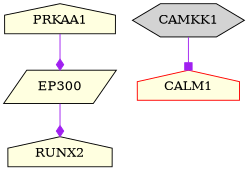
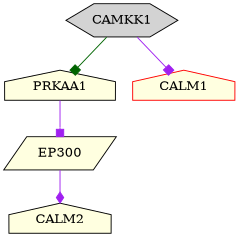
(60, 46) -> (60, 114)
none -> (93, 52)
(60, 153) -> (60, 220)
